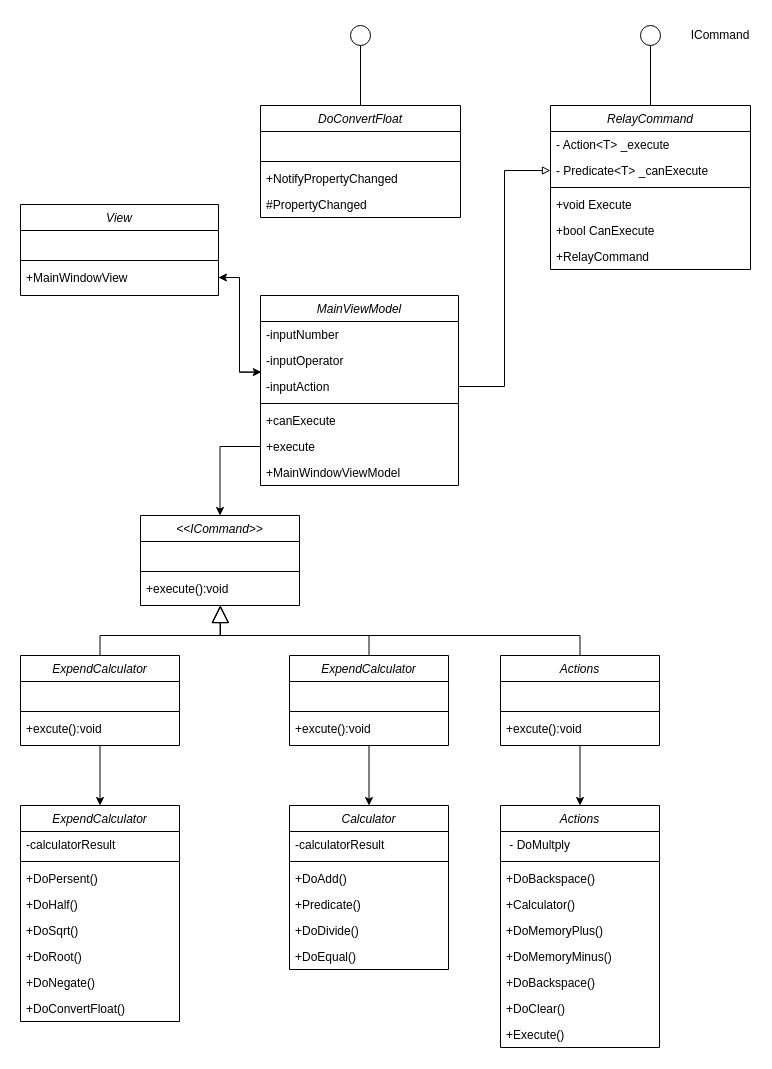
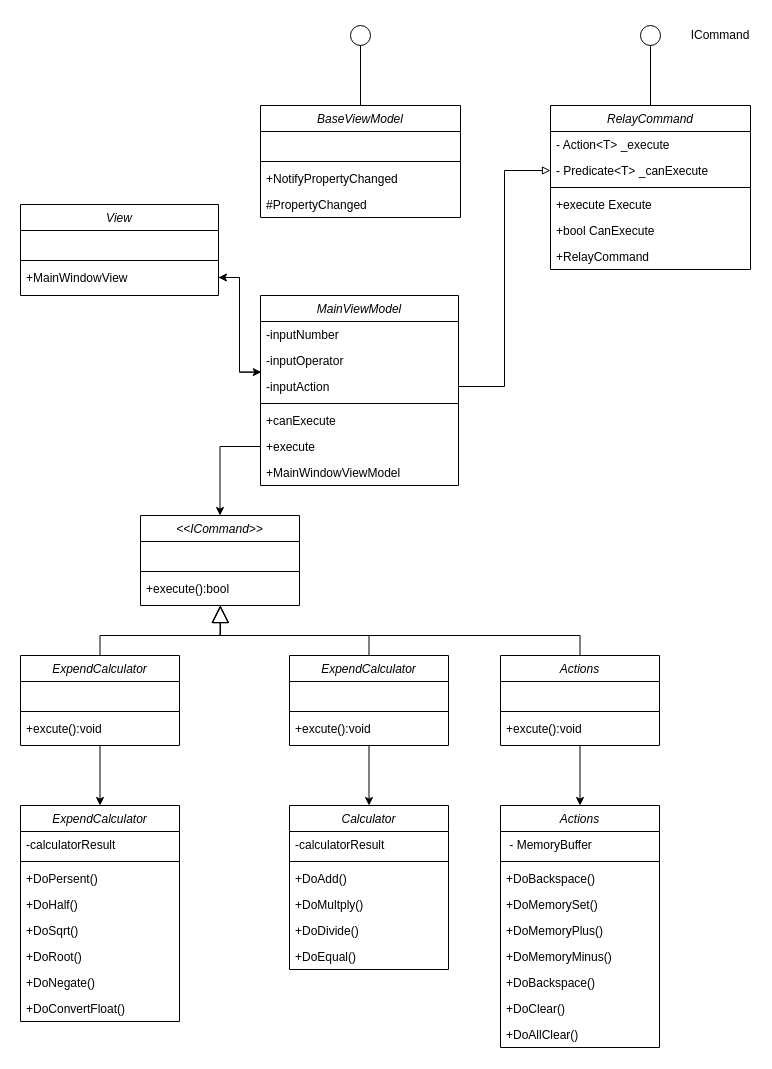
(360, 119) -> (360, 119)
(597, 205) -> (608, 205)
(193, 589) -> (193, 589)
(538, 845) -> (551, 845)
(334, 905) -> (332, 905)
(547, 905) -> (553, 905)
(540, 1035) -> (545, 1035)
